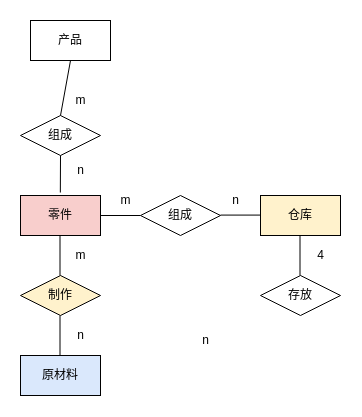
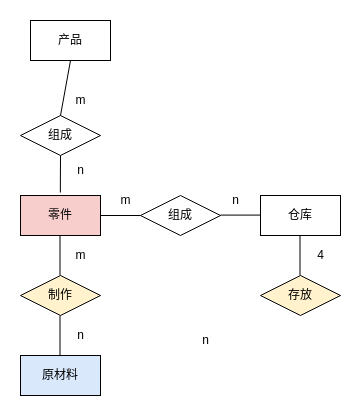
(301, 216) -> (301, 216)
(301, 296) -> (301, 296)
